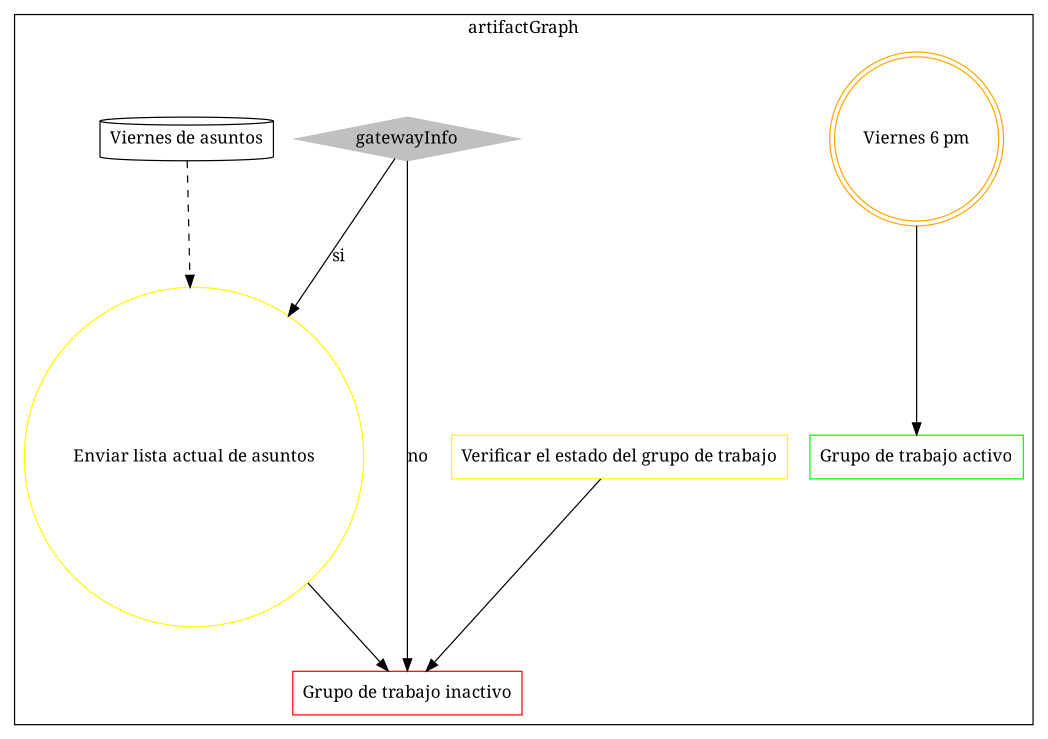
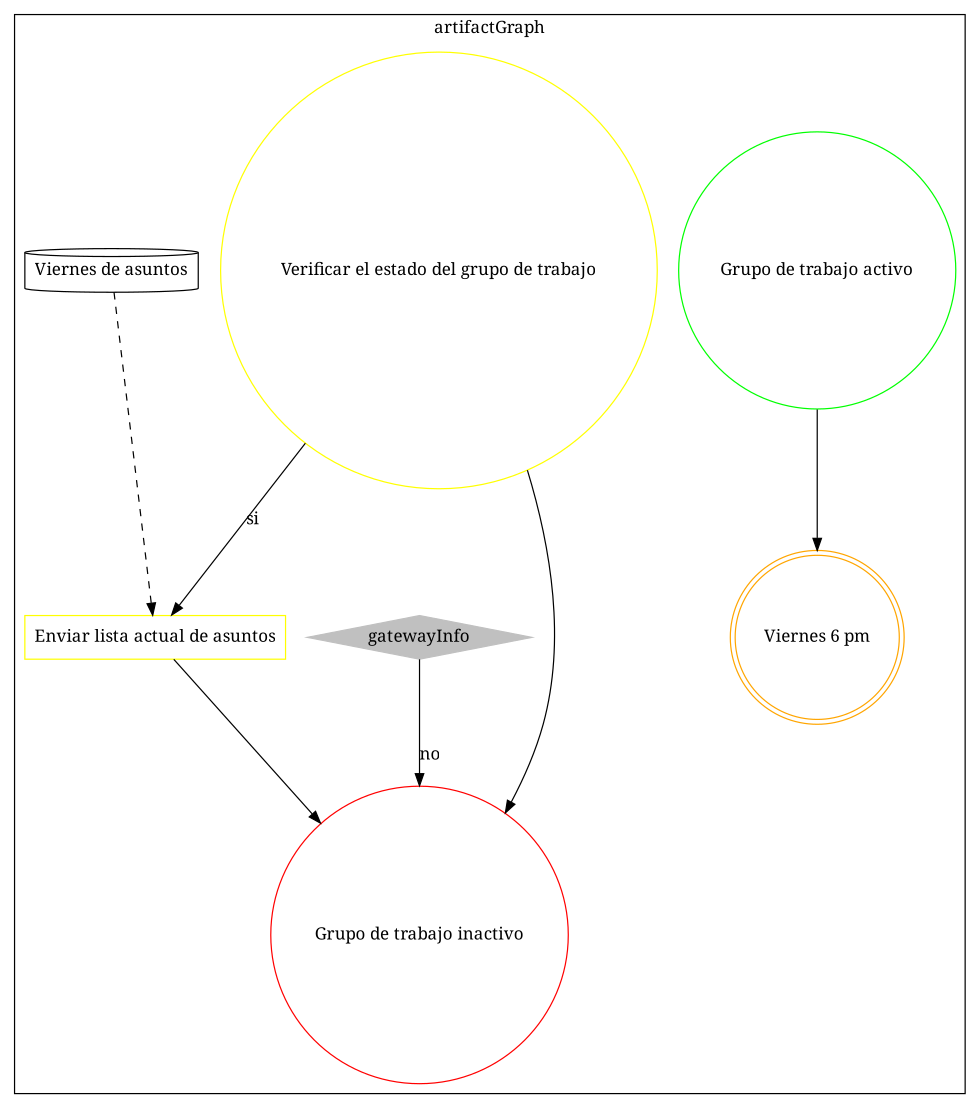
(345, 232) -> (242, 524)
(917, 324) -> (817, 474)
(194, 457) -> (155, 637)
(620, 457) -> (439, 270)
(917, 457) -> (817, 270)
(407, 693) -> (420, 935)
